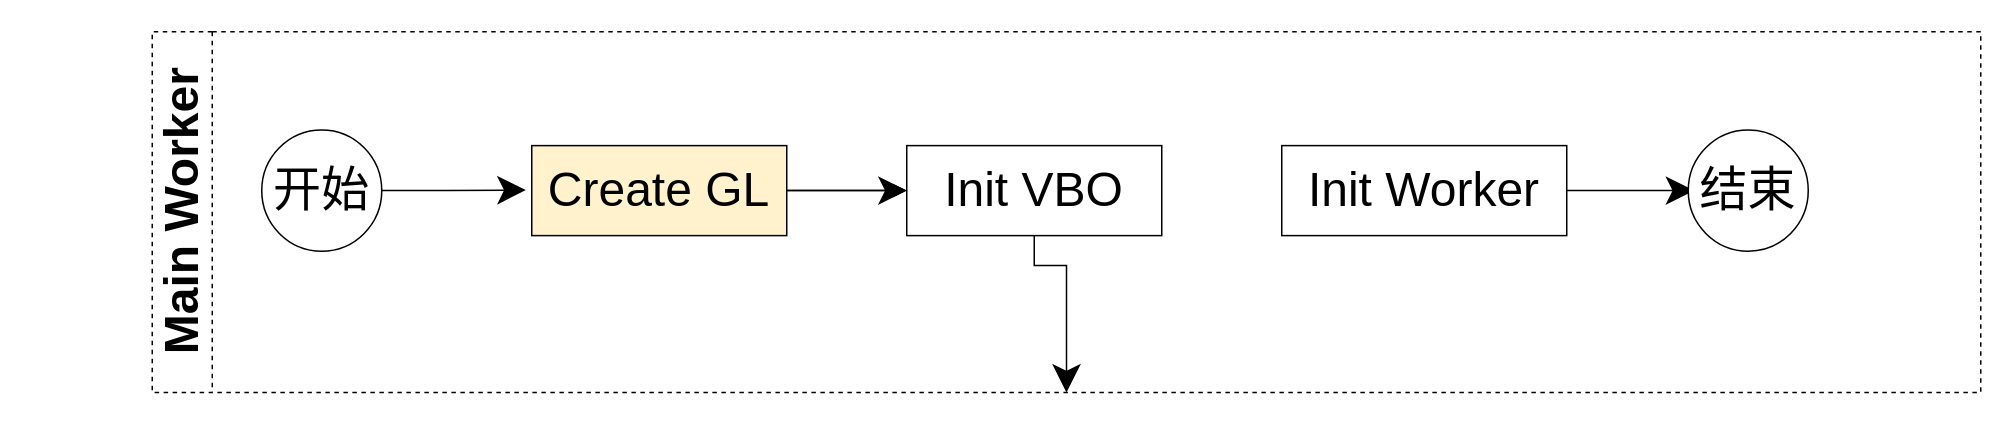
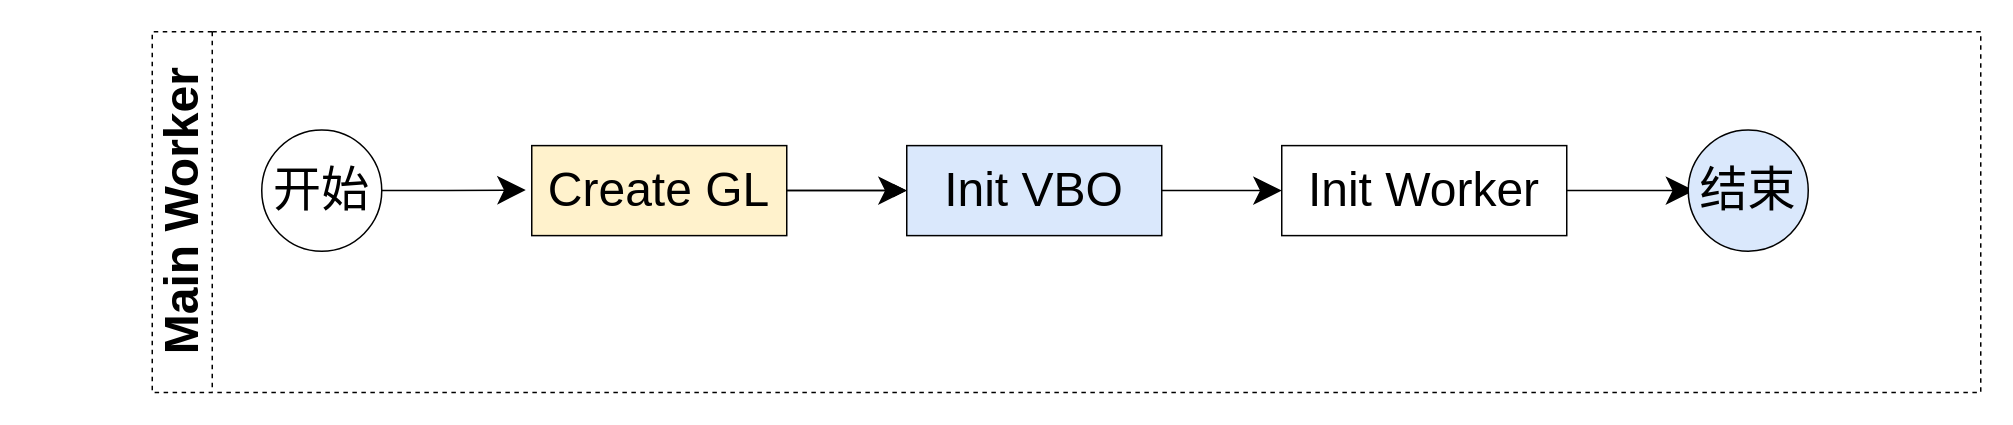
(1034, 190) -> (1034, 190)
(1748, 190) -> (1748, 190)
(1067, 287) -> (1211, 190)
